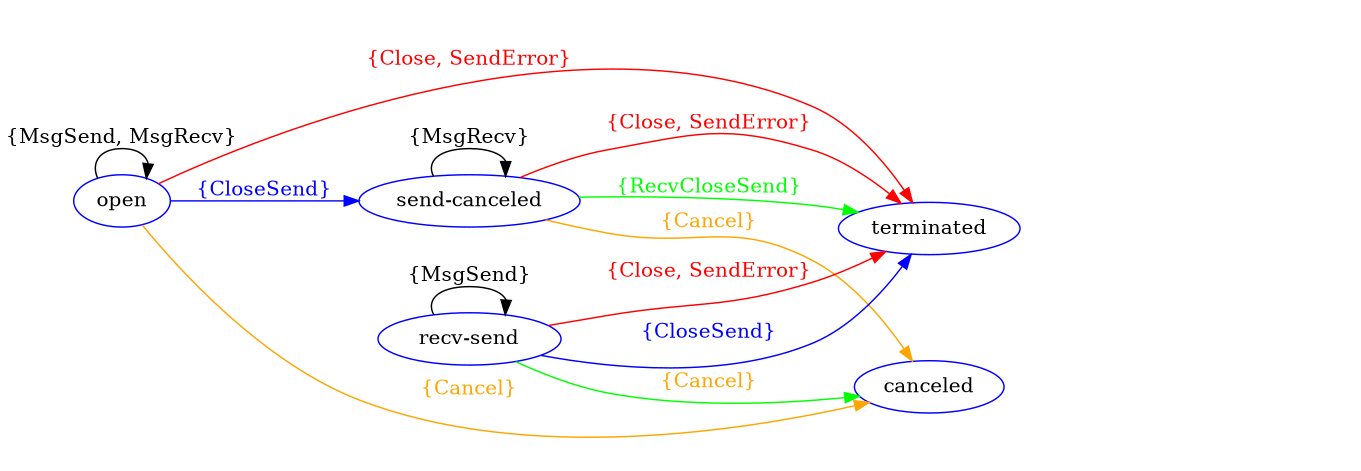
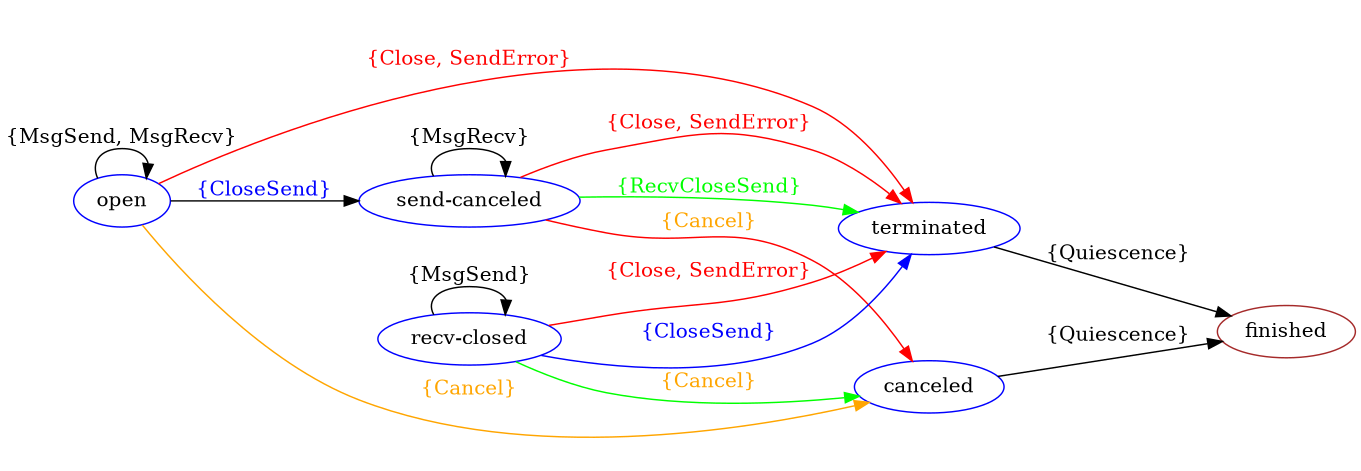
(257, 201) -> (257, 201)
(744, 239) -> (744, 239)
none -> (1286, 332)
(470, 339) -> (470, 339)
